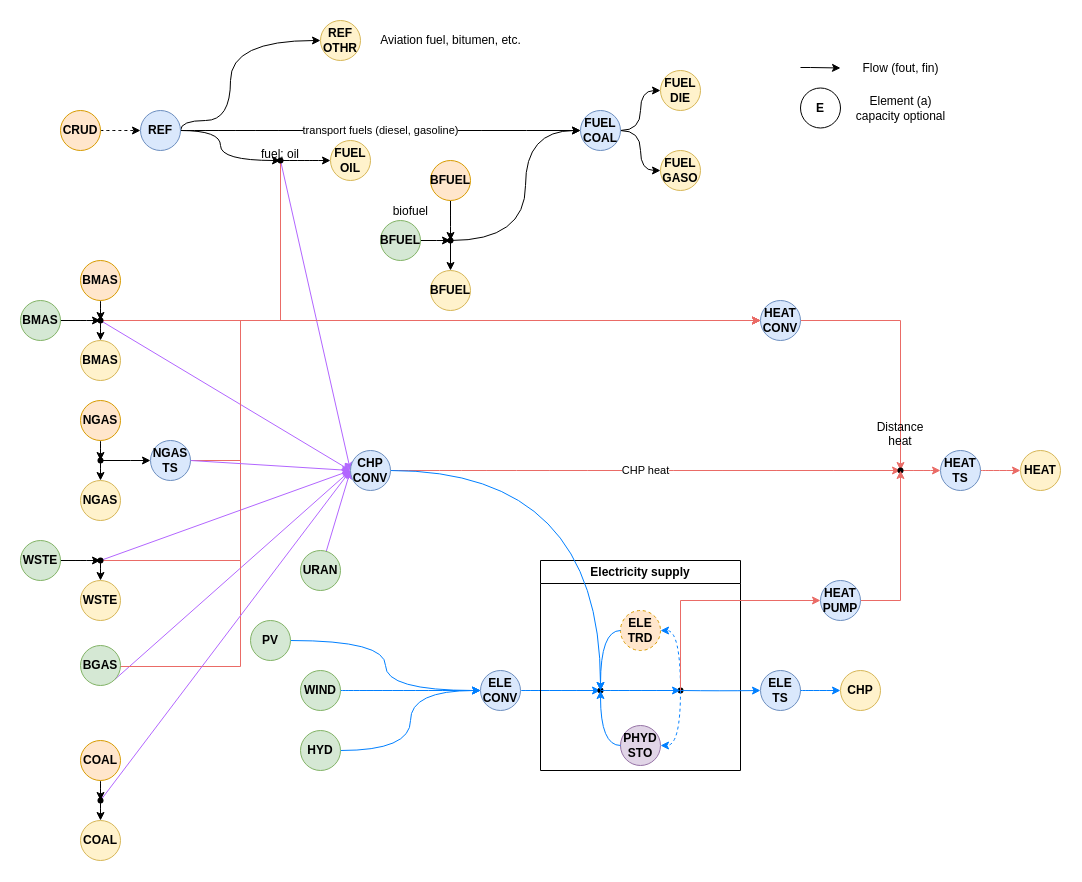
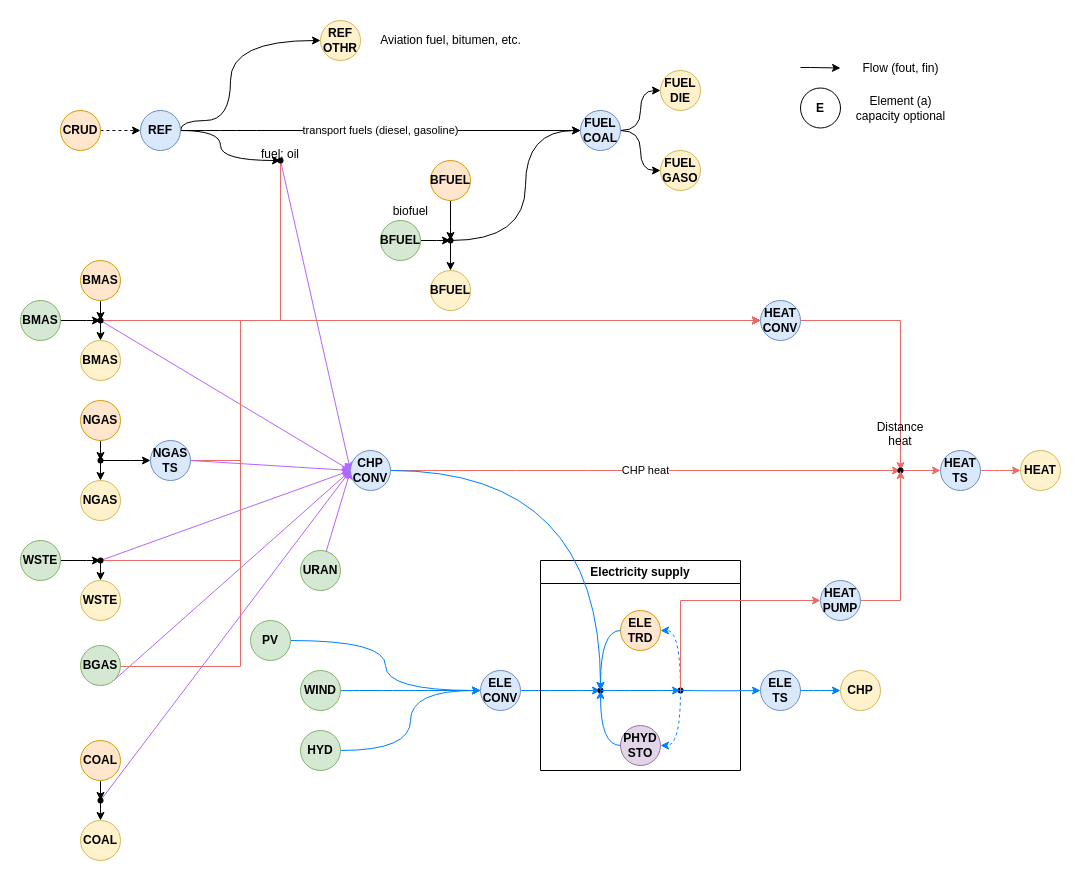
(526, 131) -> (526, 131)
(307, 161) -> none
(351, 161) -> none
(641, 631) -> (641, 631)
